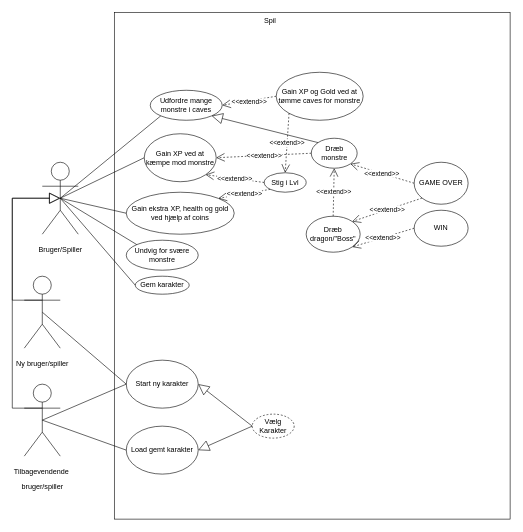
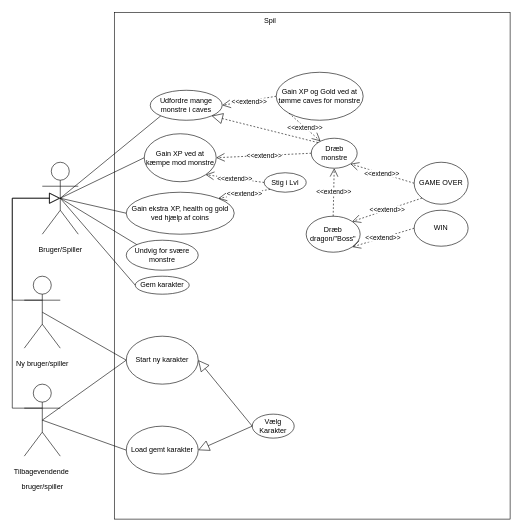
(273, 131) -> (273, 131)
(287, 143) -> (304, 127)
(162, 384) -> (162, 360)
(273, 426) -> (273, 426)
